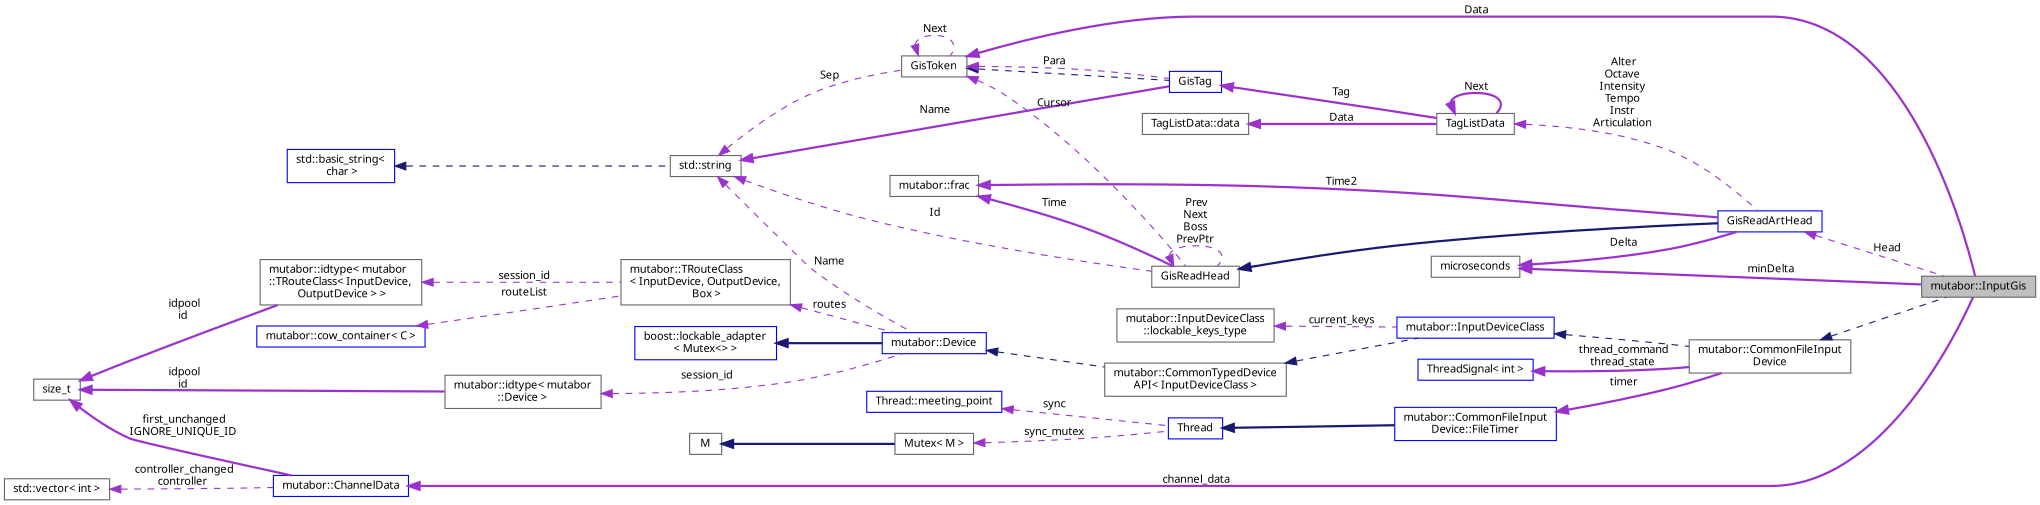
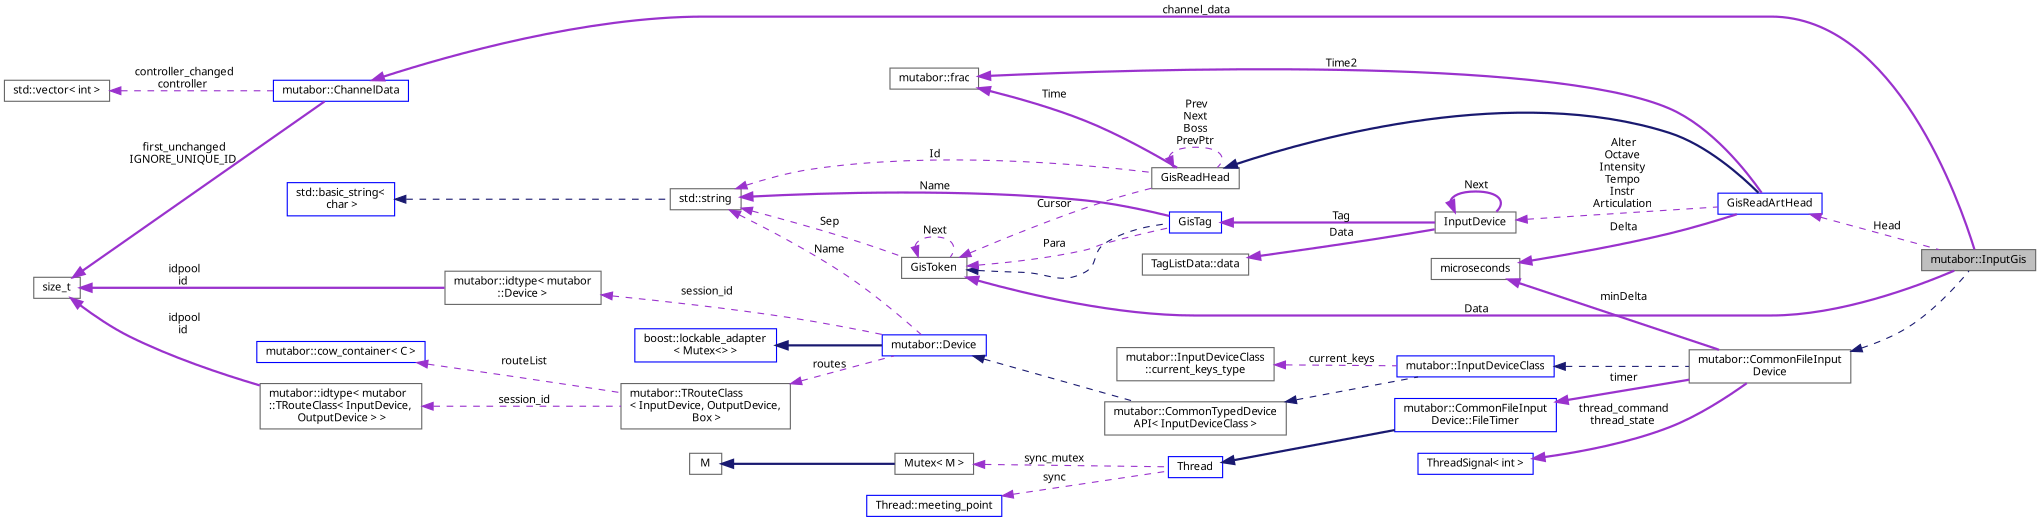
(1476, 124) -> (1476, 222)
(1726, 277) -> (1639, 323)
(1196, 325) -> (1196, 364)
